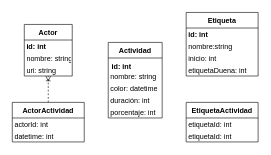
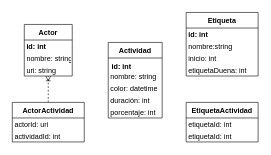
(36, 125) -> (36, 125)
(37, 137) -> (42, 137)
